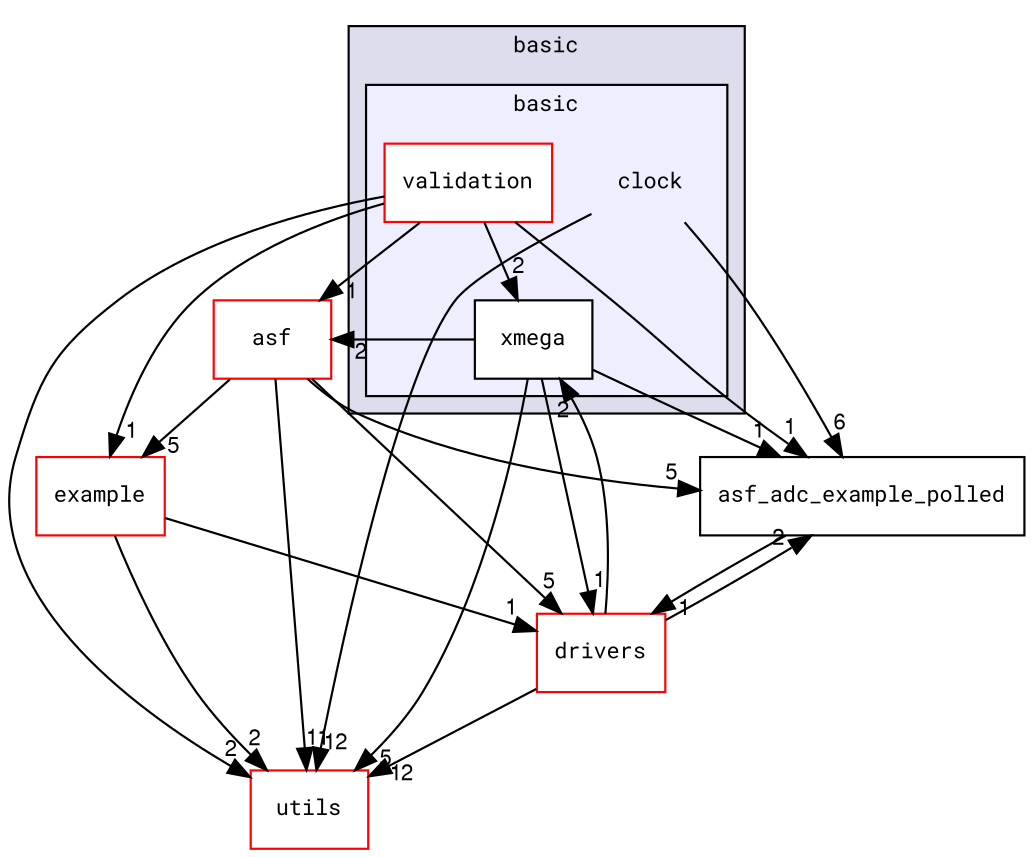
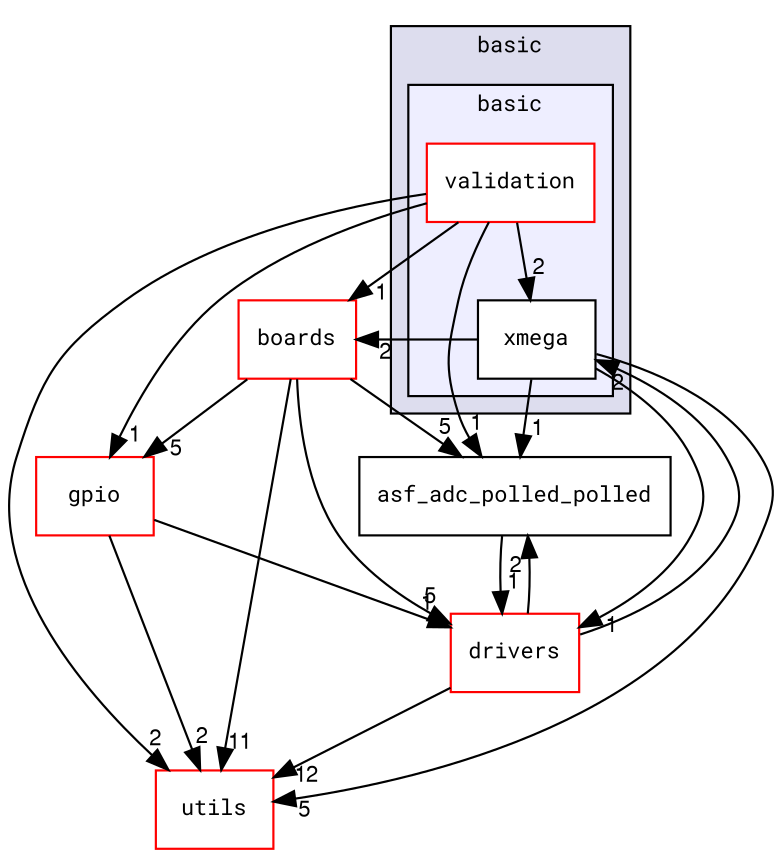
(651, 183) -> none
(272, 340) -> (297, 340)
(101, 496) -> (95, 496)
(862, 496) -> (515, 496)
